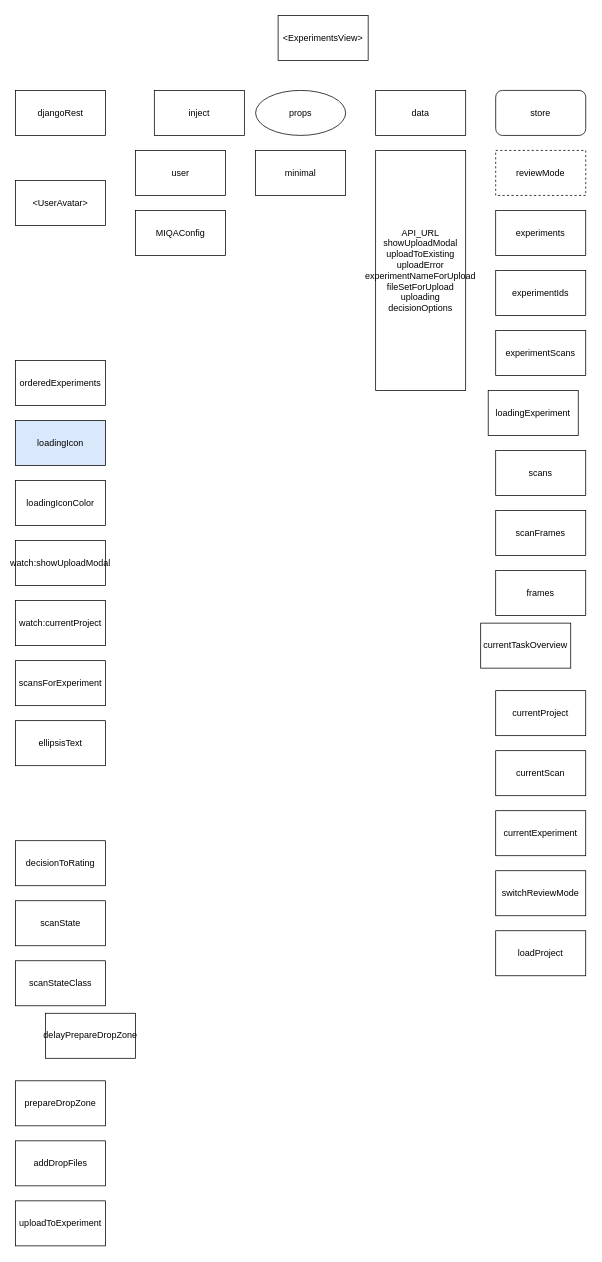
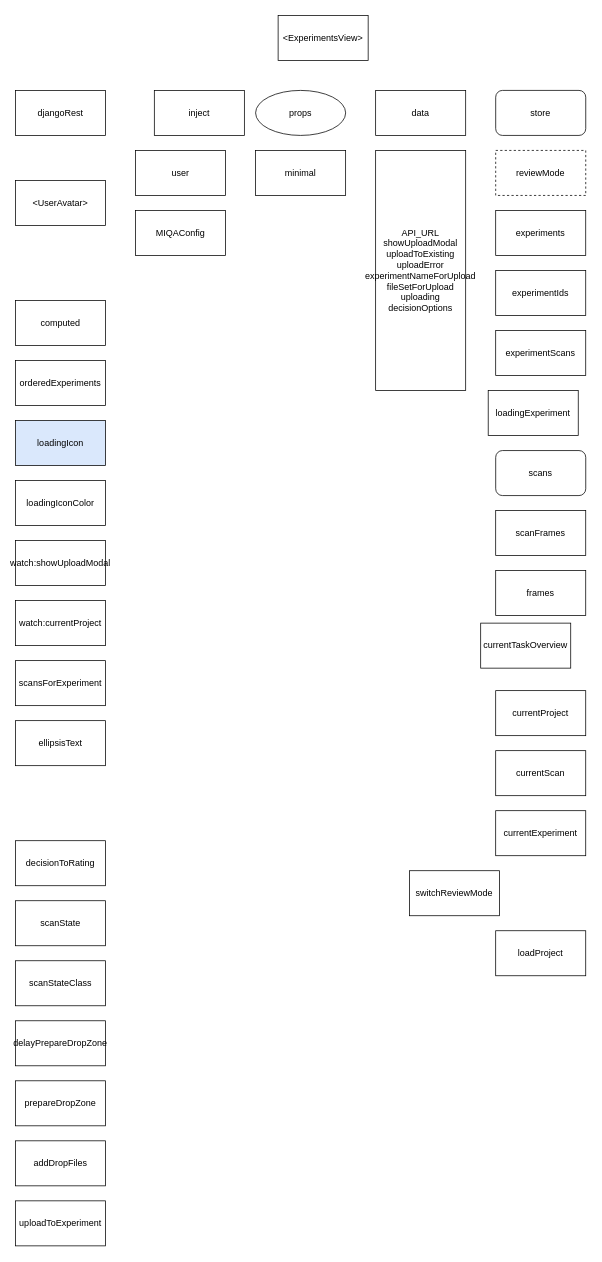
none -> (60, 323)
(540, 473) -> (540, 473)
(540, 893) -> (454, 893)
(90, 1035) -> (60, 1043)
